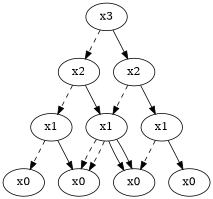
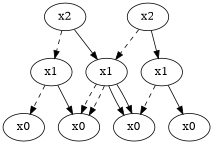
(107, 17) -> none
